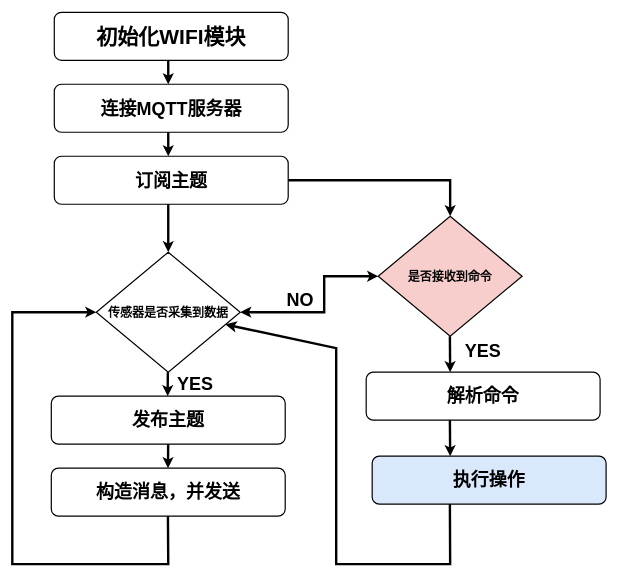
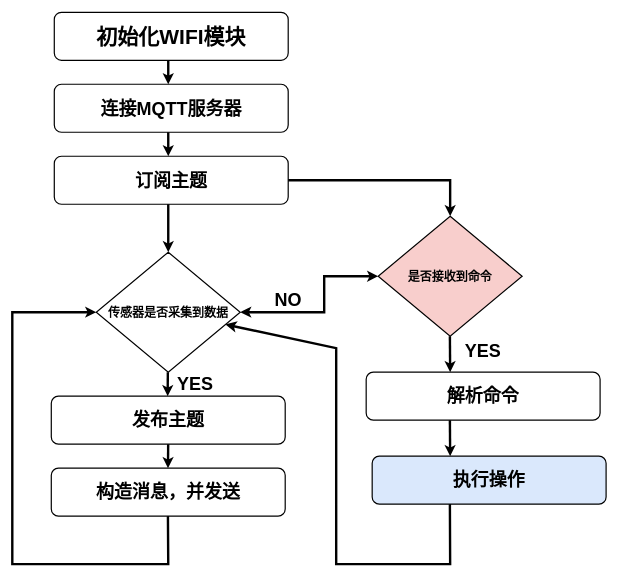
(300, 300) -> (288, 300)
